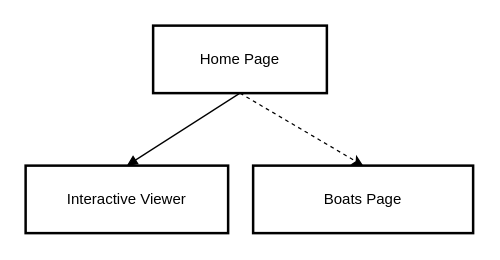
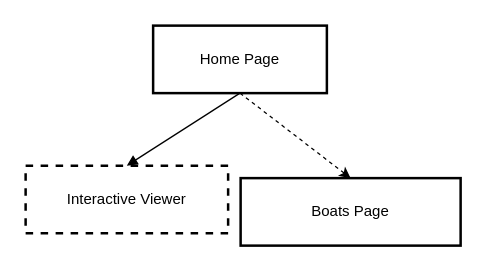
(127, 199) -> (127, 199)
(363, 199) -> (351, 212)
